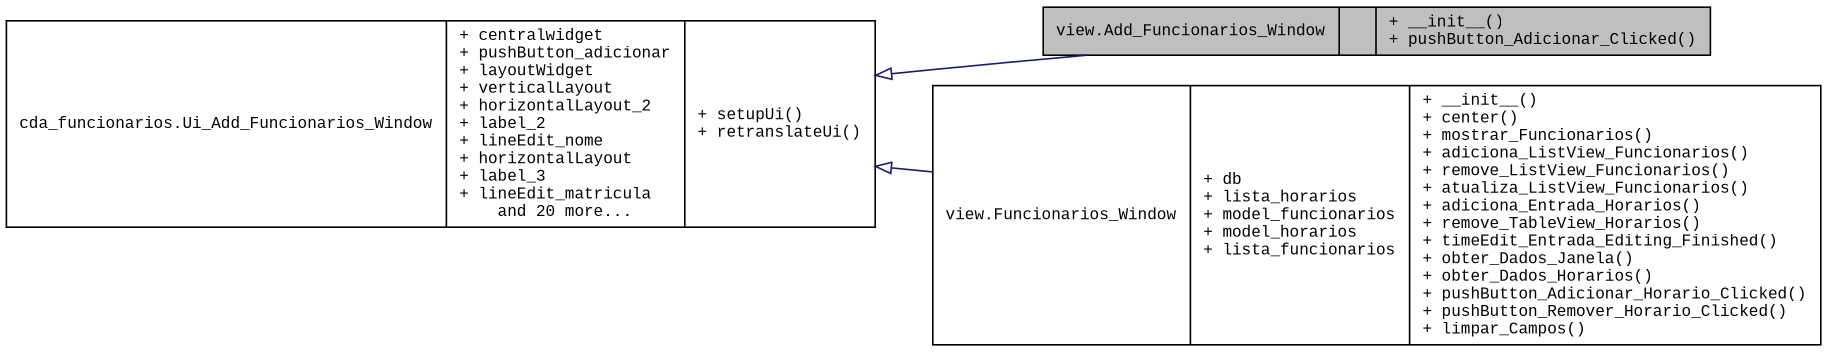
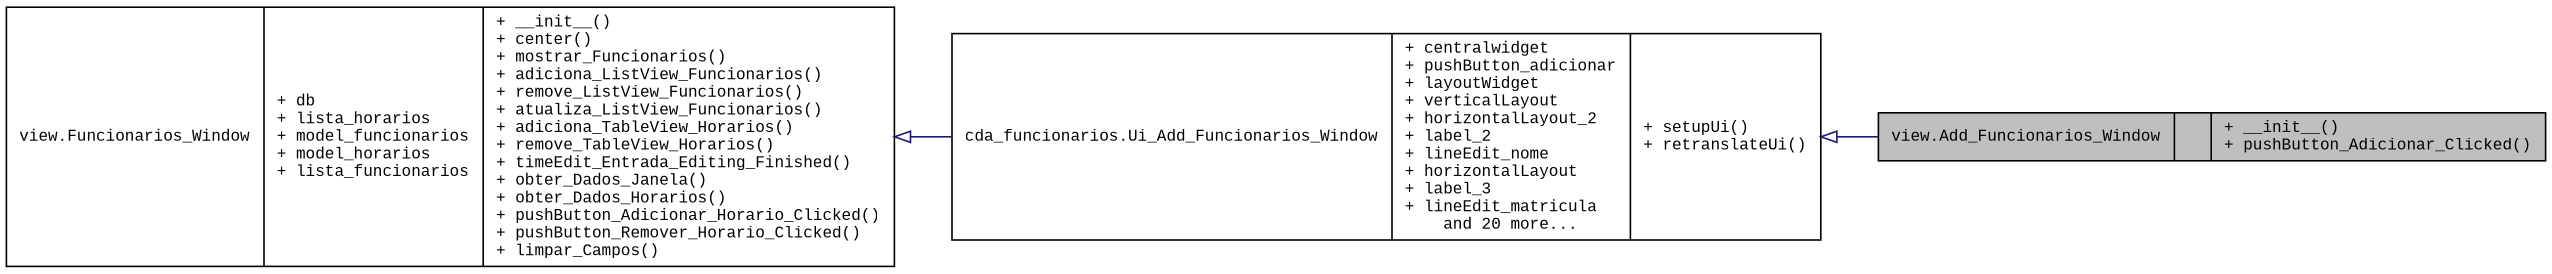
(912, 170) -> (931, 137)
(1562, 206) -> (646, 127)
